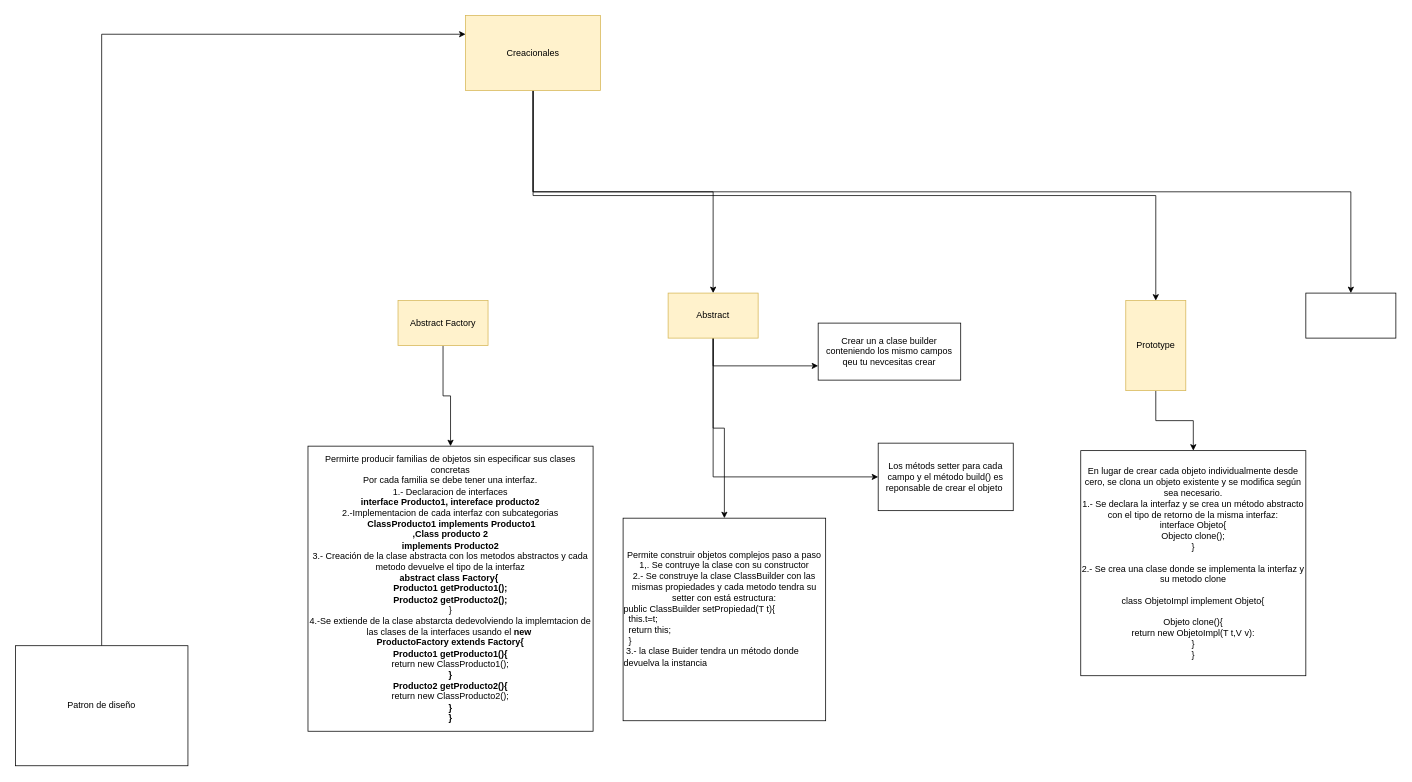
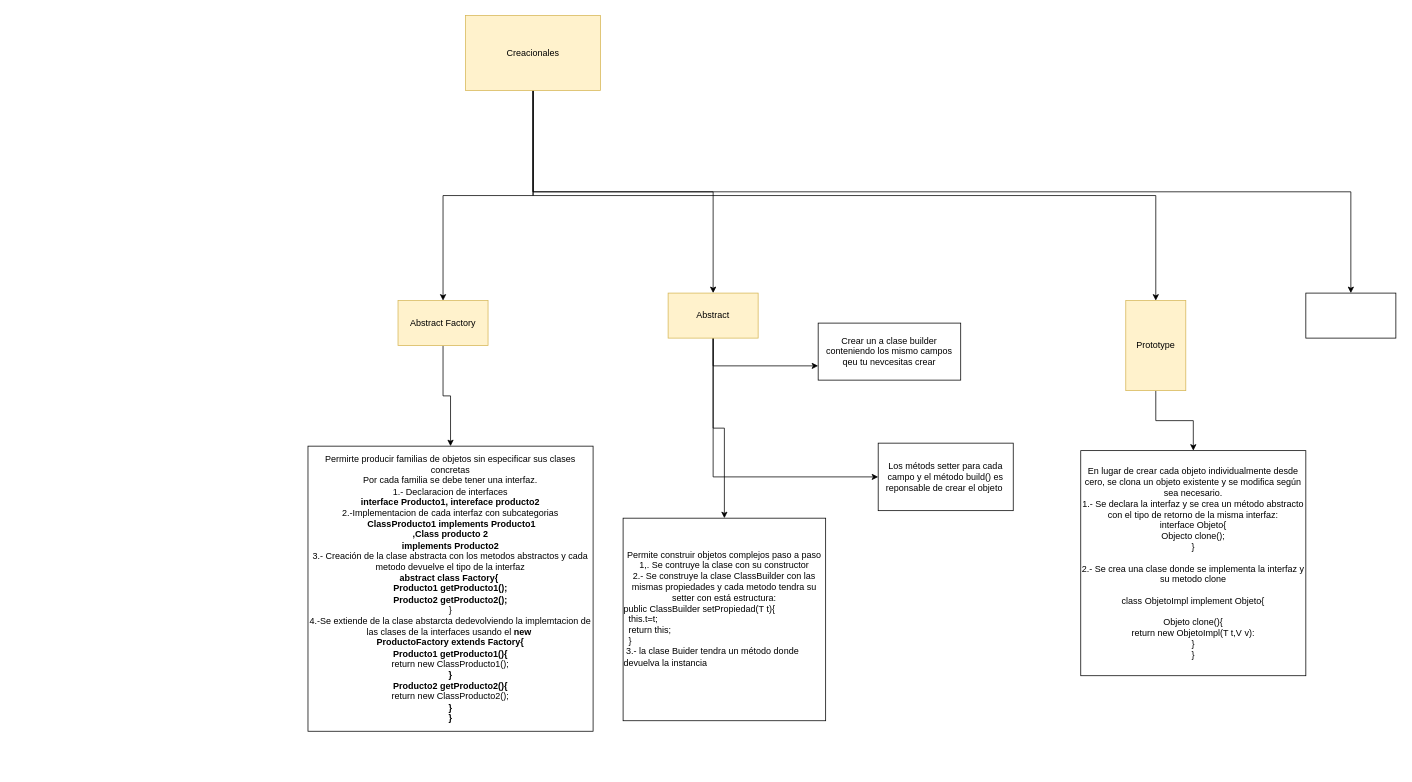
(102, 161) -> none
none -> (486, 195)
(102, 705) -> none
